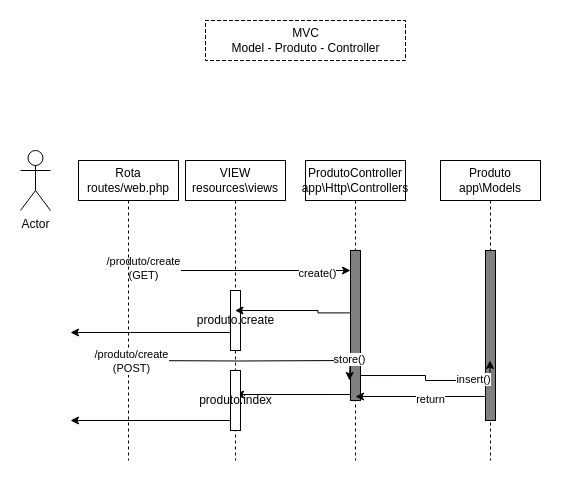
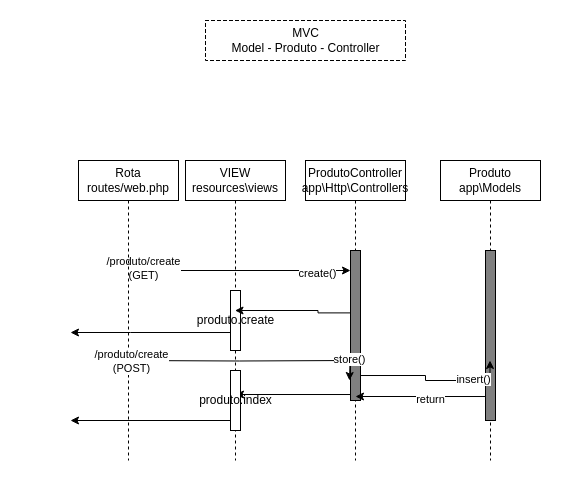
(36, 181) -> none
